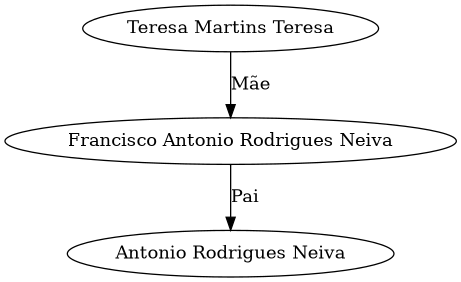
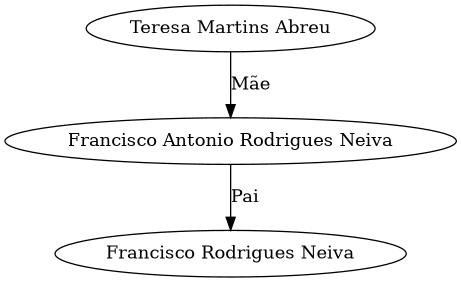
(231, 28) -> (231, 28)
(231, 254) -> (231, 254)
